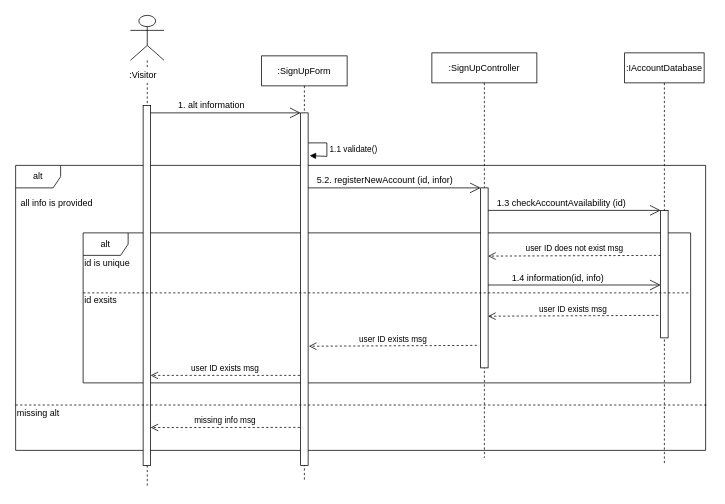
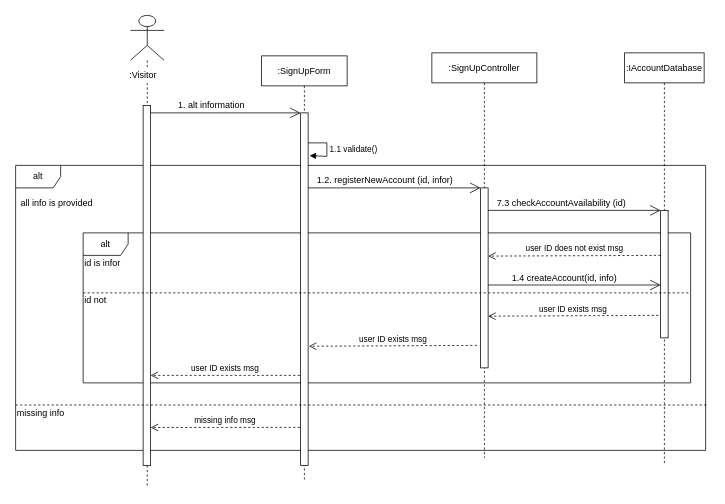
(395, 181) -> (395, 181)
(570, 203) -> (570, 203)
(109, 263) -> (106, 263)
(566, 278) -> (573, 278)
(104, 301) -> (97, 301)
(40, 413) -> (42, 413)
